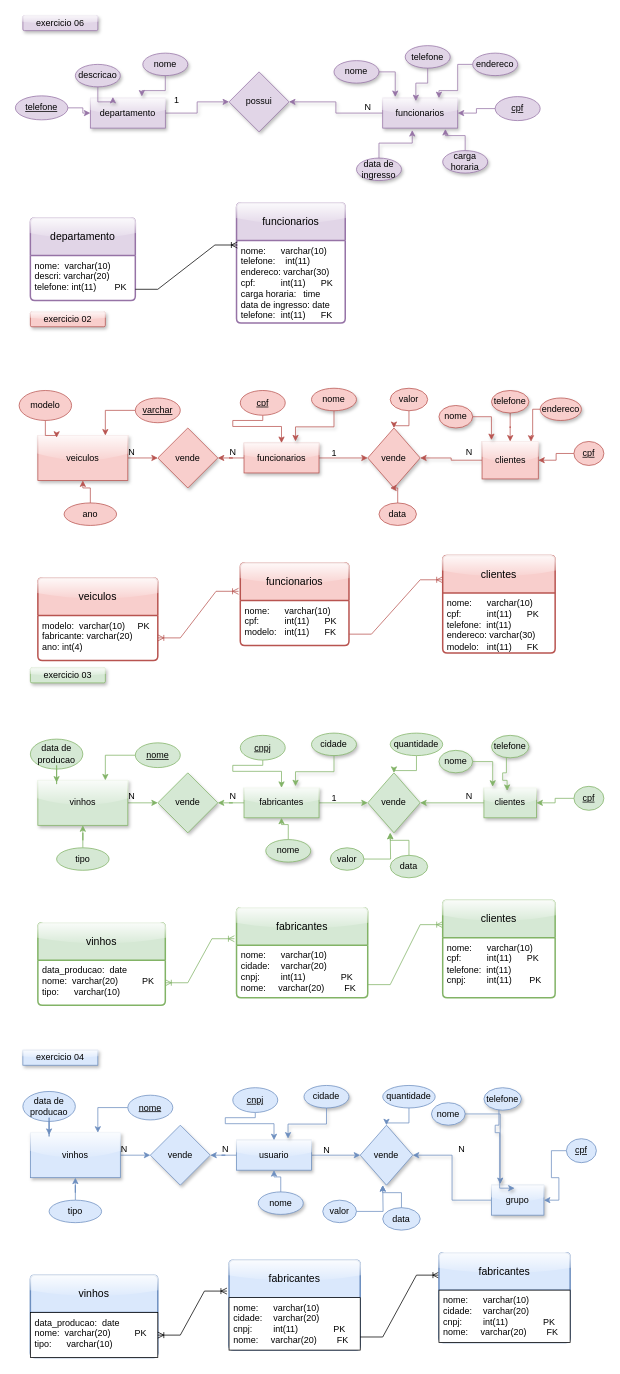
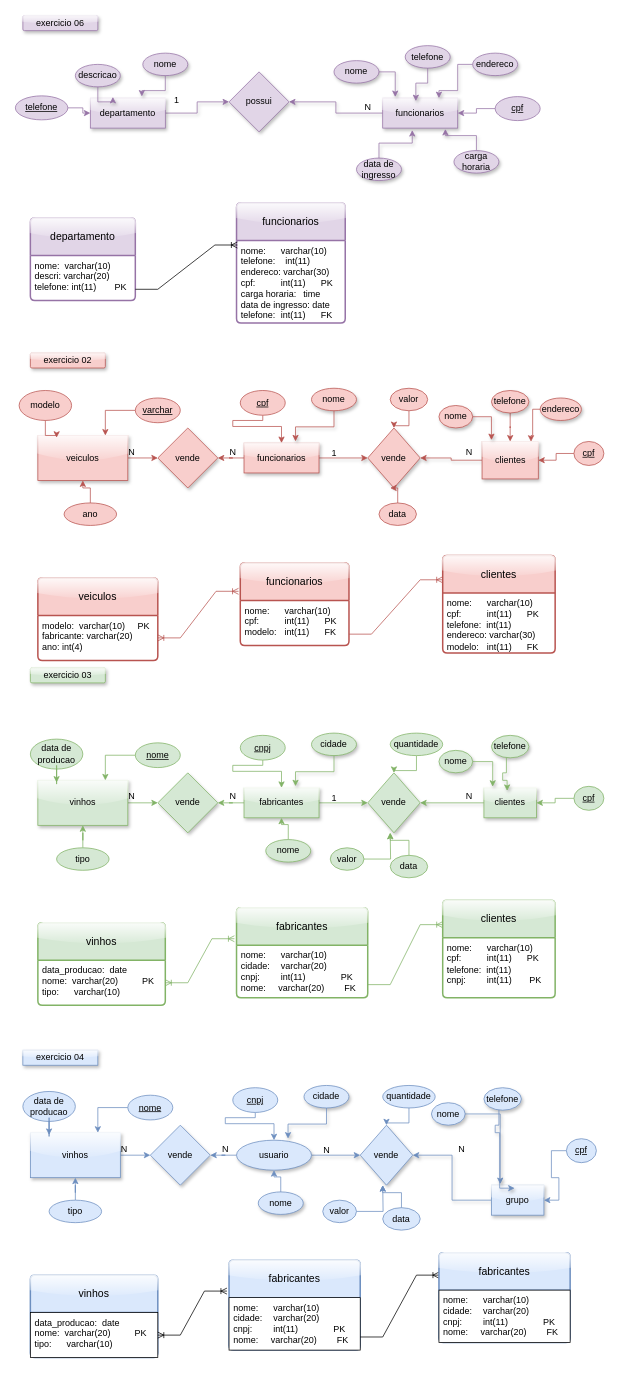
(465, 162) -> (477, 162)
(68, 319) -> (68, 360)
(274, 1155) -> (274, 1155)
